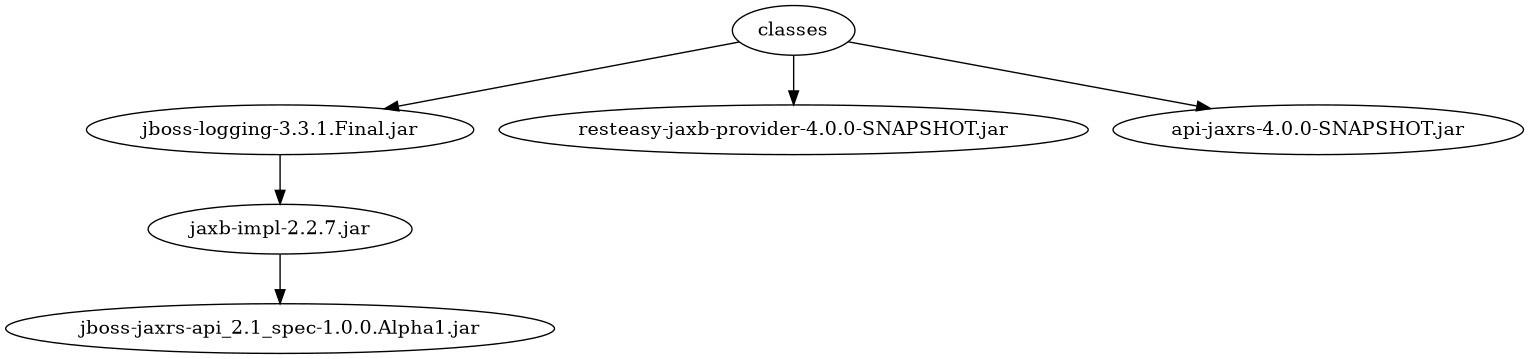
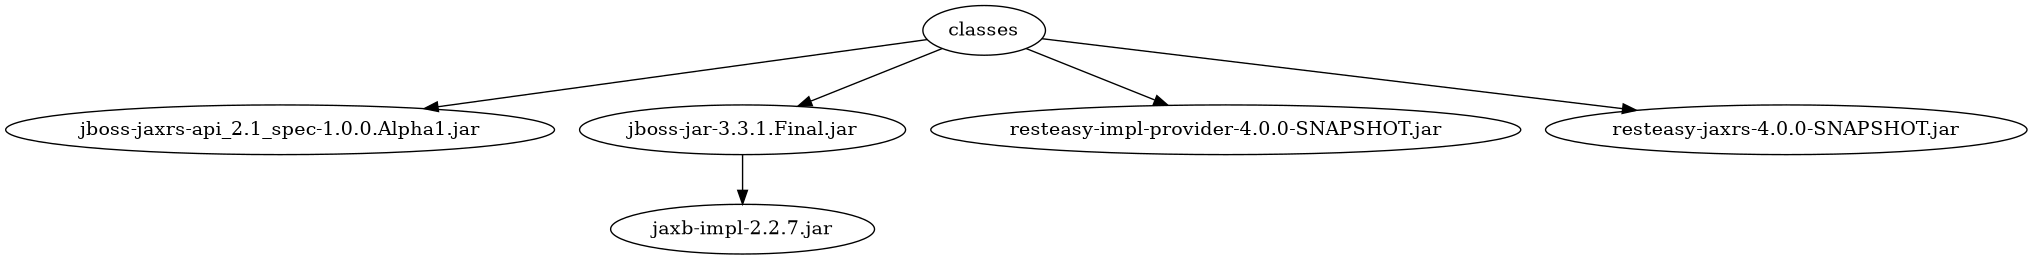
(280, 130) -> (743, 130)
(794, 130) -> (1226, 130)
(1318, 130) -> (1786, 130)
(280, 272) -> (683, 73)
